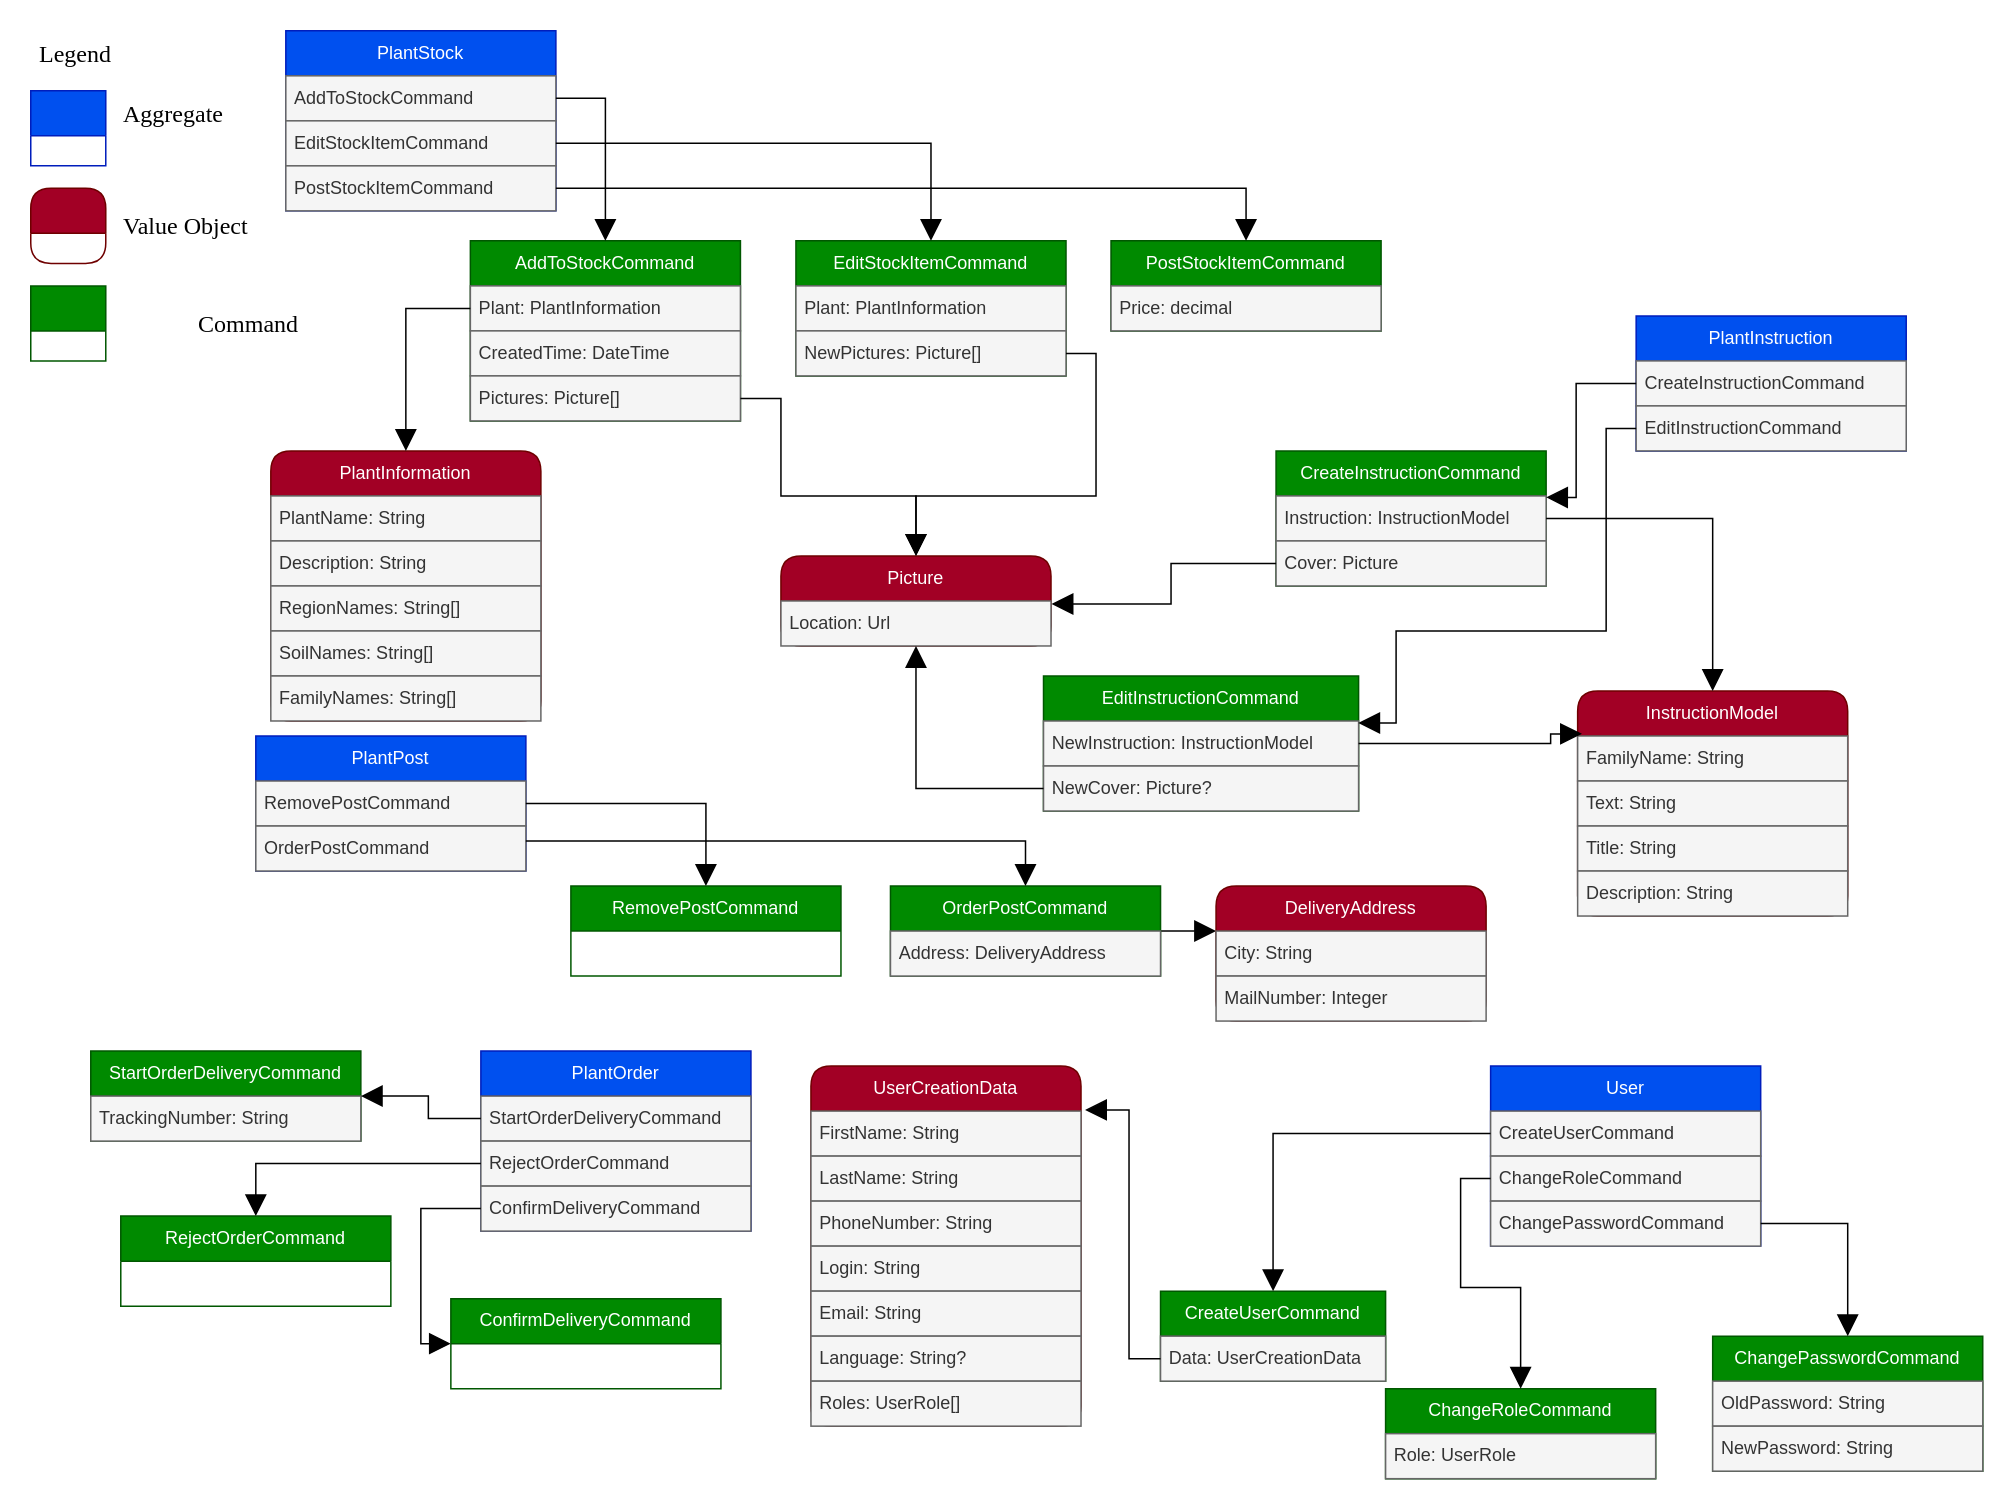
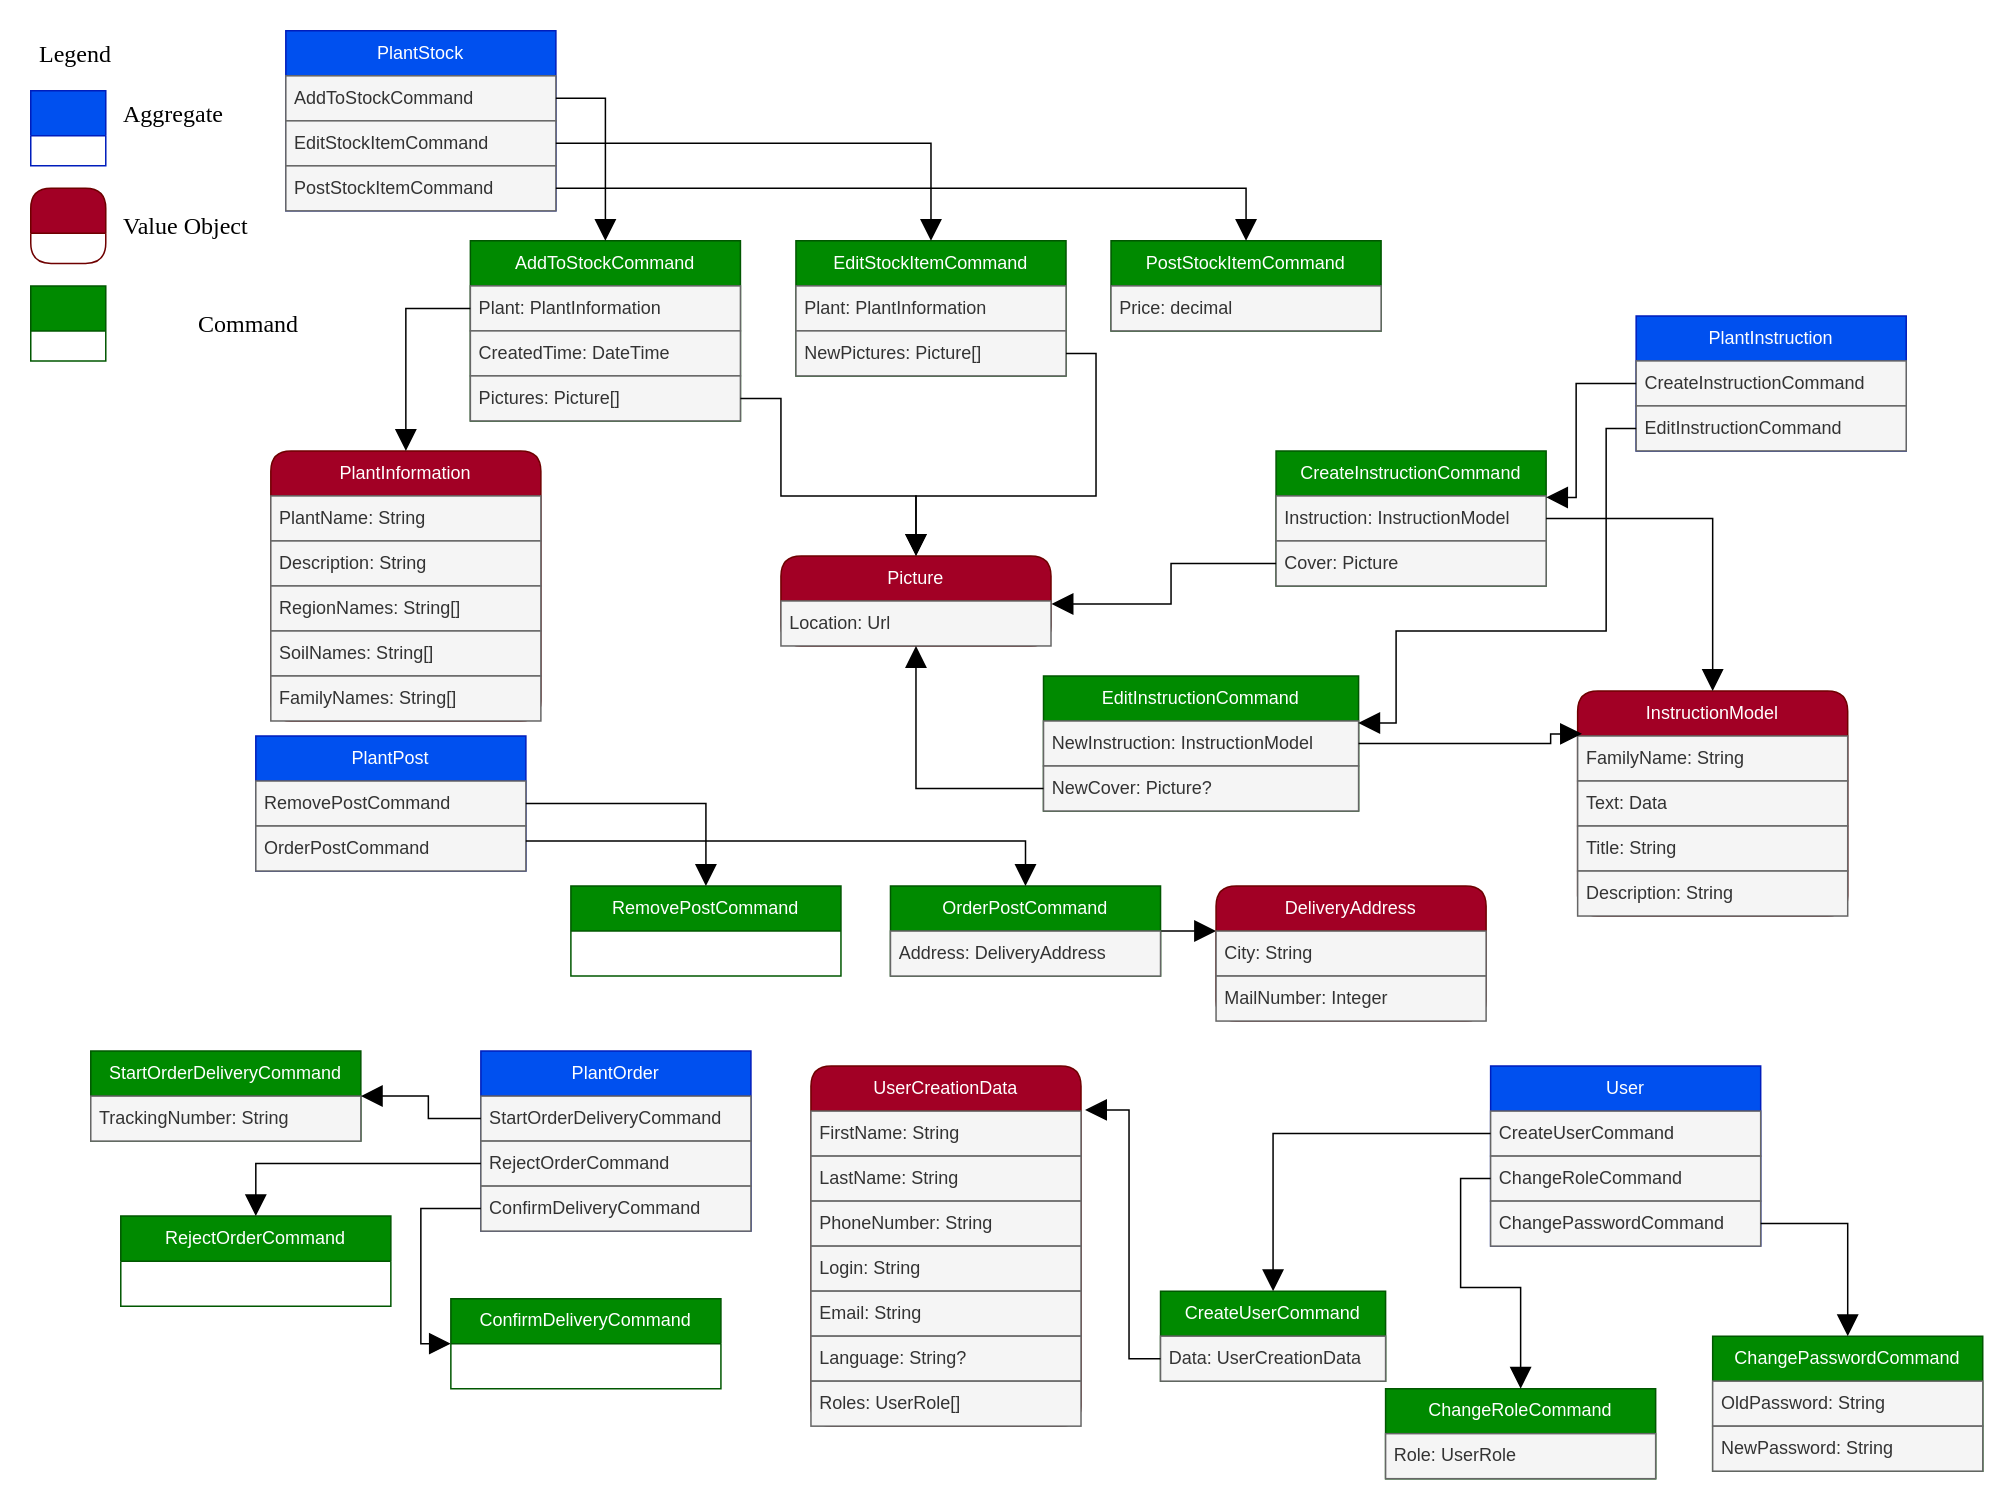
(1640, 803) -> (1632, 803)
